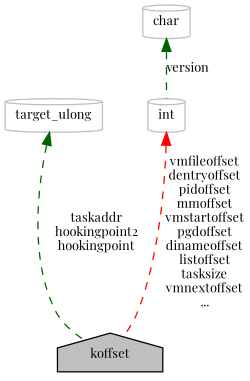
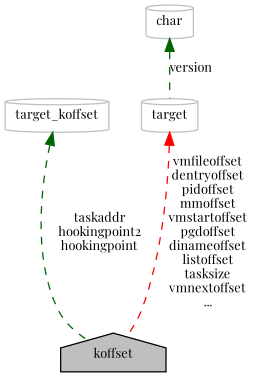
(54, 115) -> (57, 115)
(166, 115) -> (170, 115)
